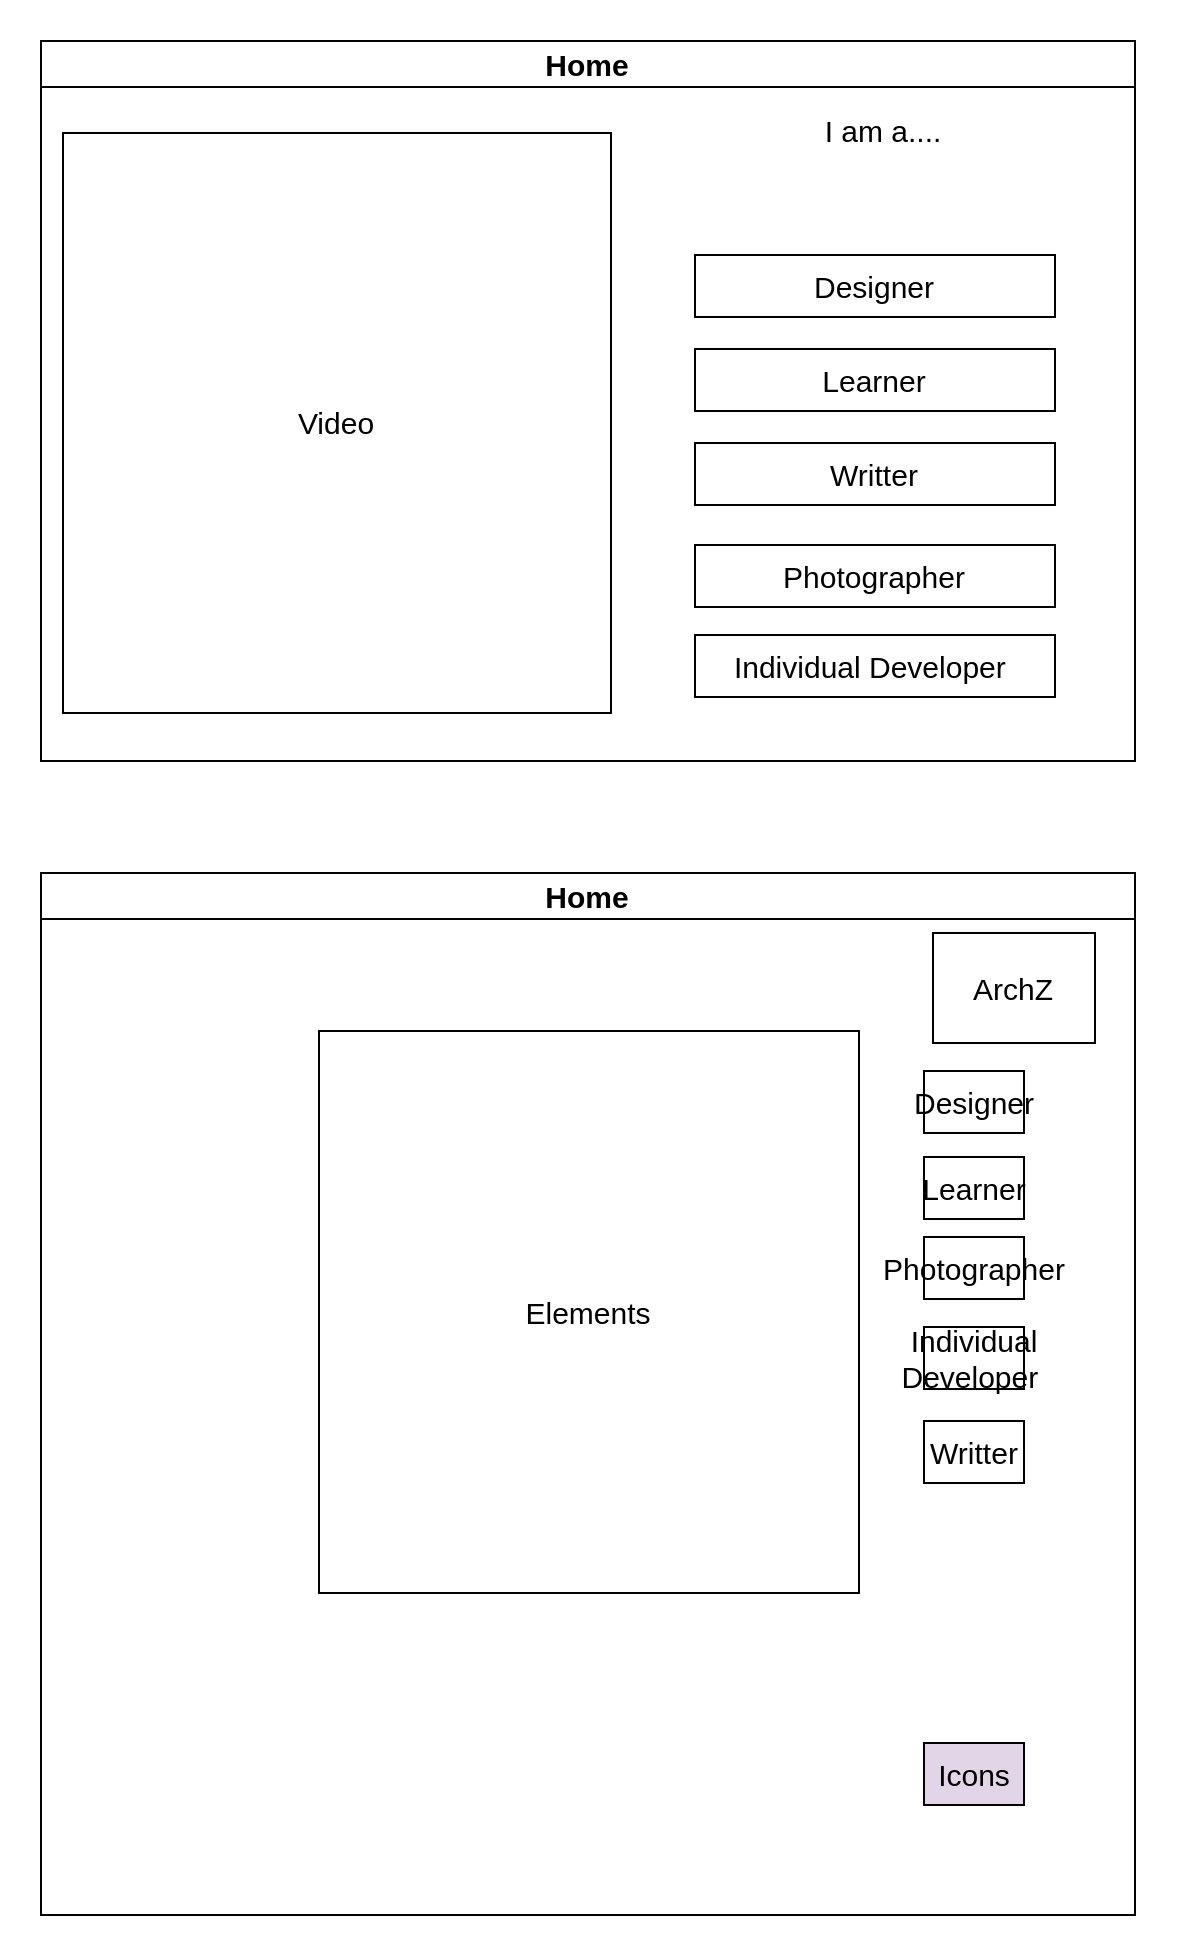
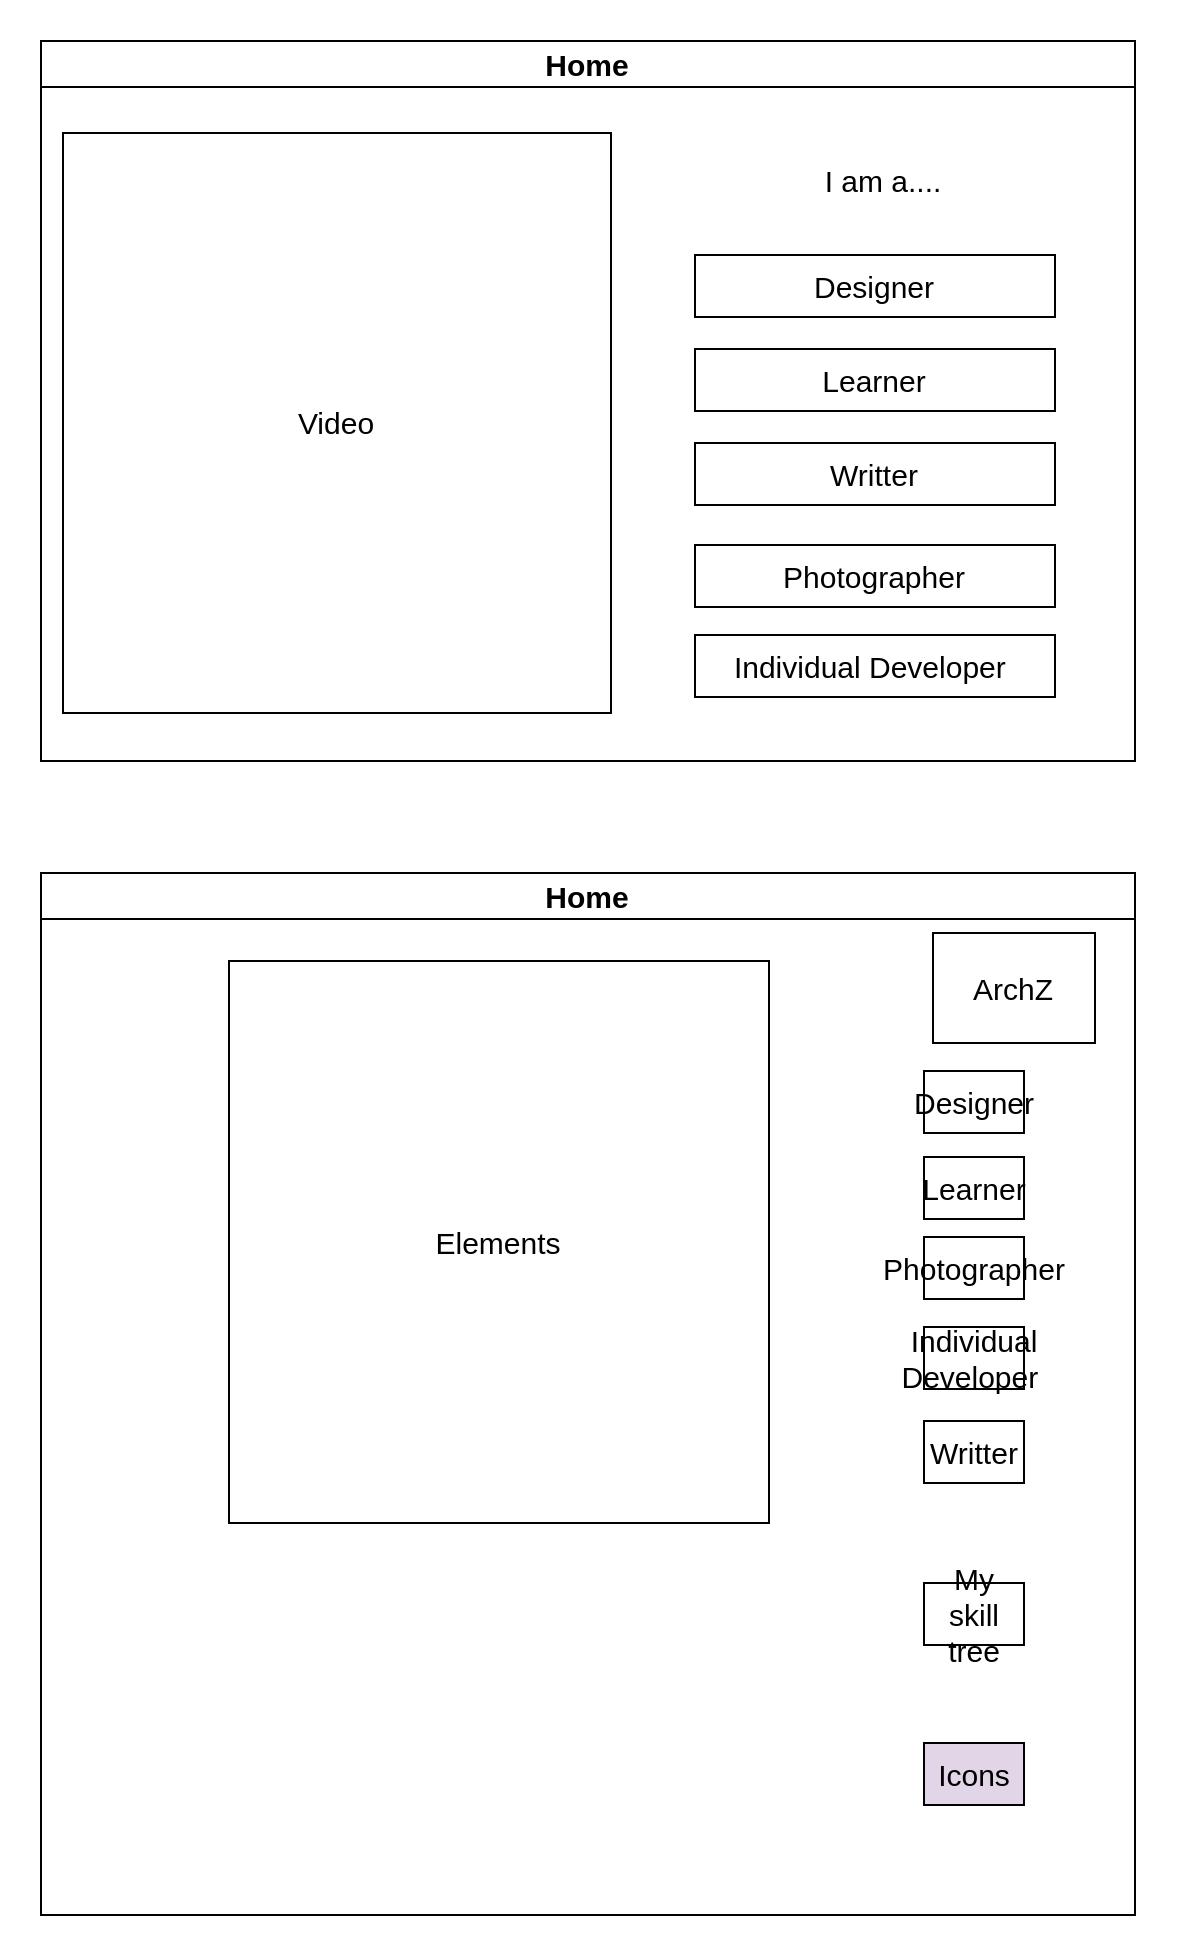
(883, 131) -> (883, 181)
(589, 1312) -> (499, 1242)
none -> (974, 1614)
